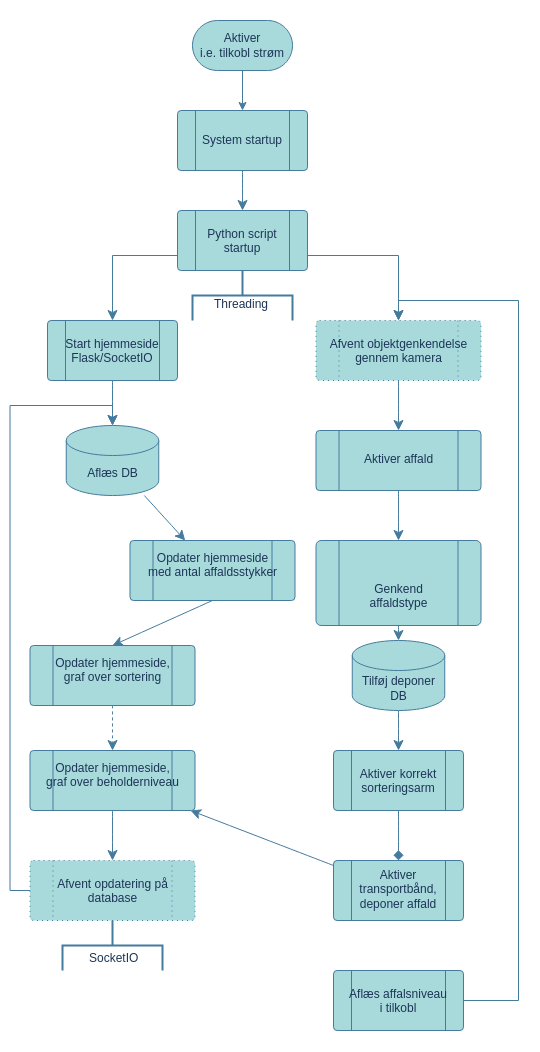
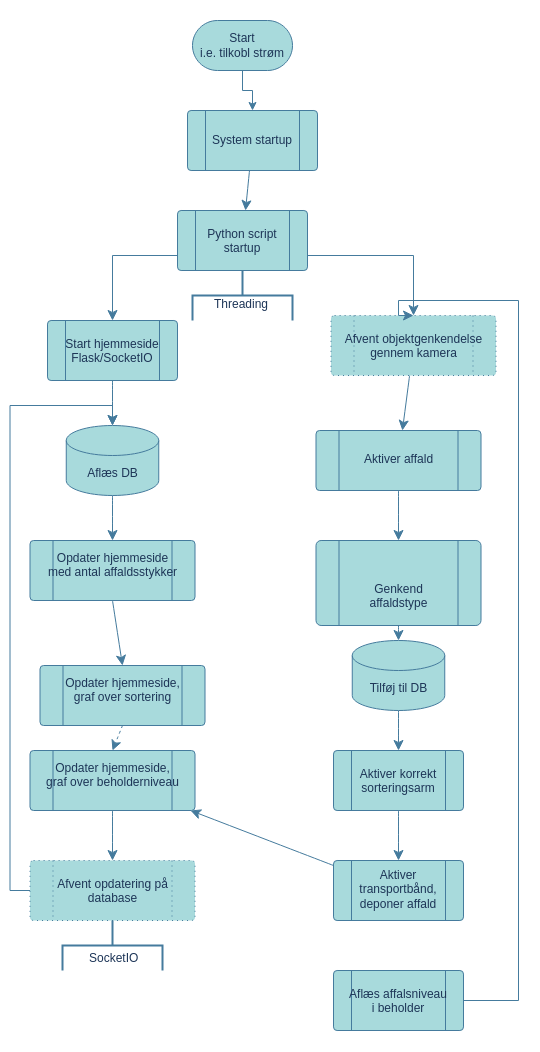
(243, 46) -> (243, 46)
(243, 141) -> (253, 141)
(399, 351) -> (414, 346)
(213, 571) -> (113, 571)
(113, 676) -> (123, 696)
(399, 689) -> (399, 689)
(399, 850) -> (399, 851)
(399, 1002) -> (399, 1002)
